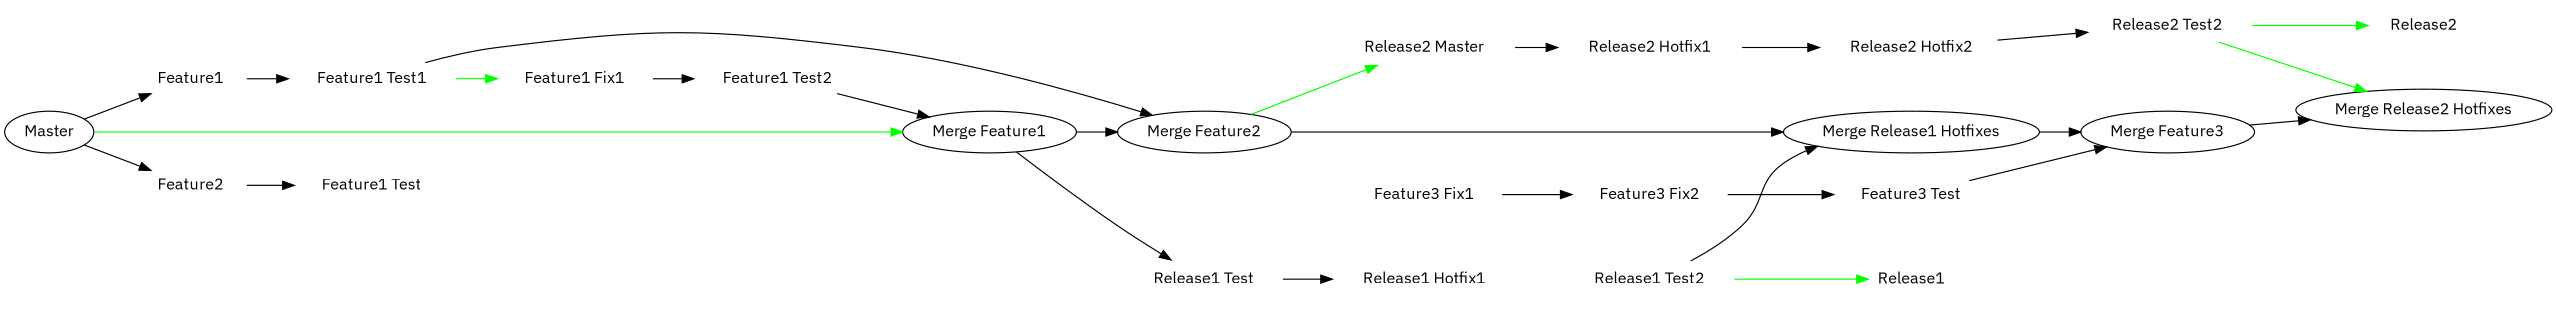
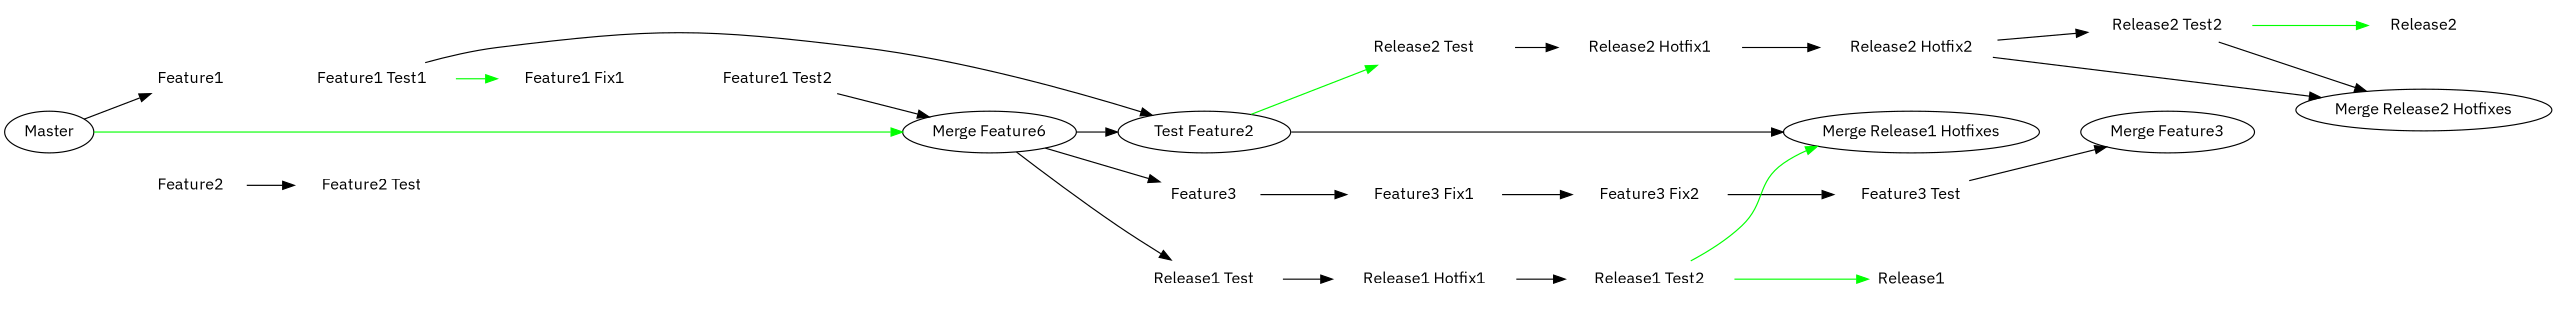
(1425, 47) -> (1425, 47)
(2287, 65) -> (2287, 65)
(262, 79) -> none
(667, 79) -> none
(2274, 123) -> (2151, 77)
(989, 132) -> (989, 132)
(1204, 132) -> (1204, 132)
(2054, 132) -> none
(112, 156) -> none
(372, 185) -> (372, 185)
none -> (1204, 195)
(1754, 210) -> (1754, 210)
none -> (1535, 279)
